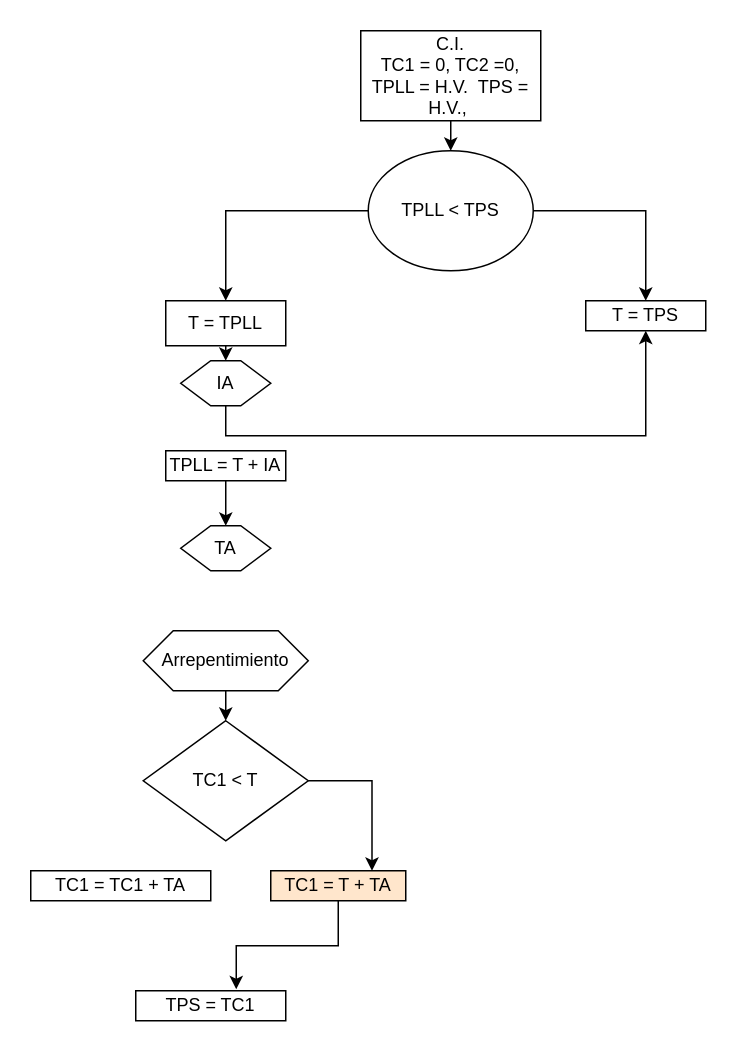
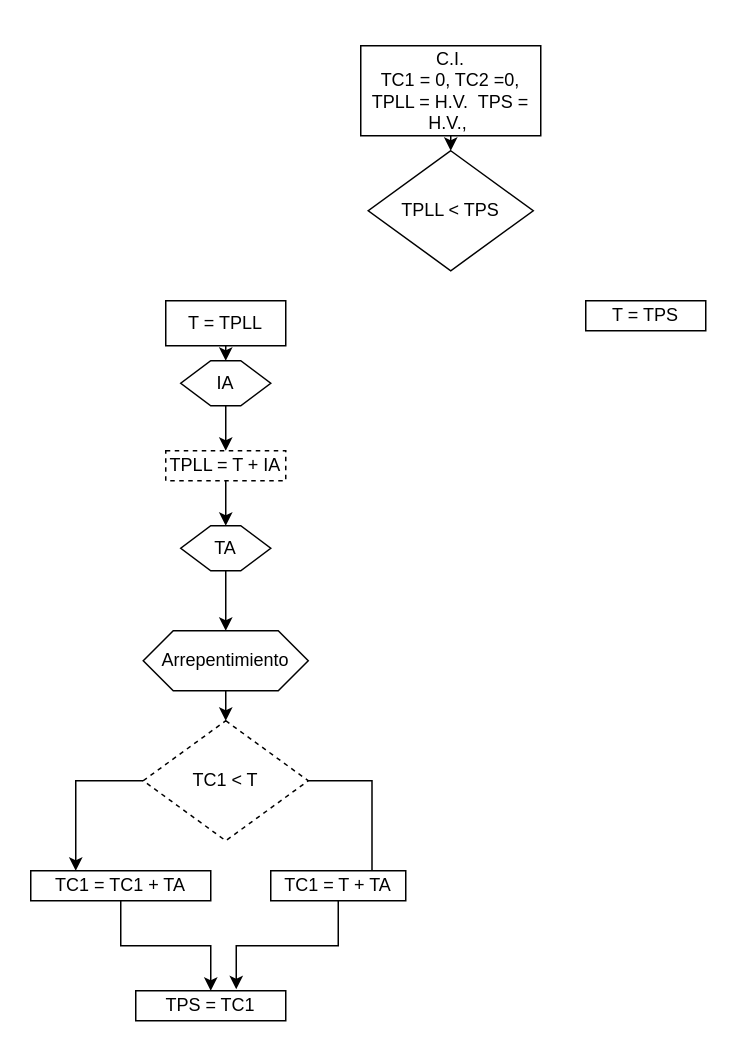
(451, 76) -> (451, 91)
(257, 211) -> none
(451, 211) -> (451, 211)
(630, 211) -> none
(482, 436) -> (226, 437)
(226, 466) -> (226, 466)
none -> (226, 596)
(226, 781) -> (226, 781)
none -> (76, 787)
(372, 859) -> (372, 863)
(338, 886) -> (338, 886)
none -> (161, 946)
